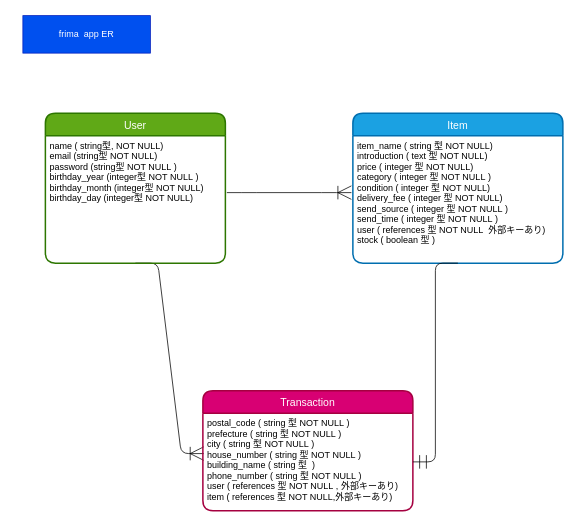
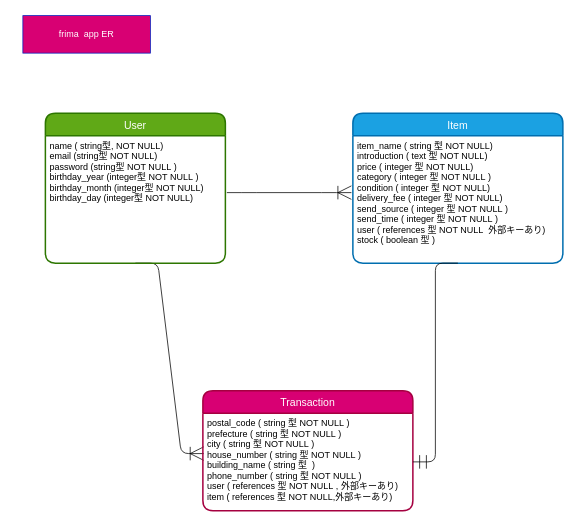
(87, 34) -> (87, 34)
